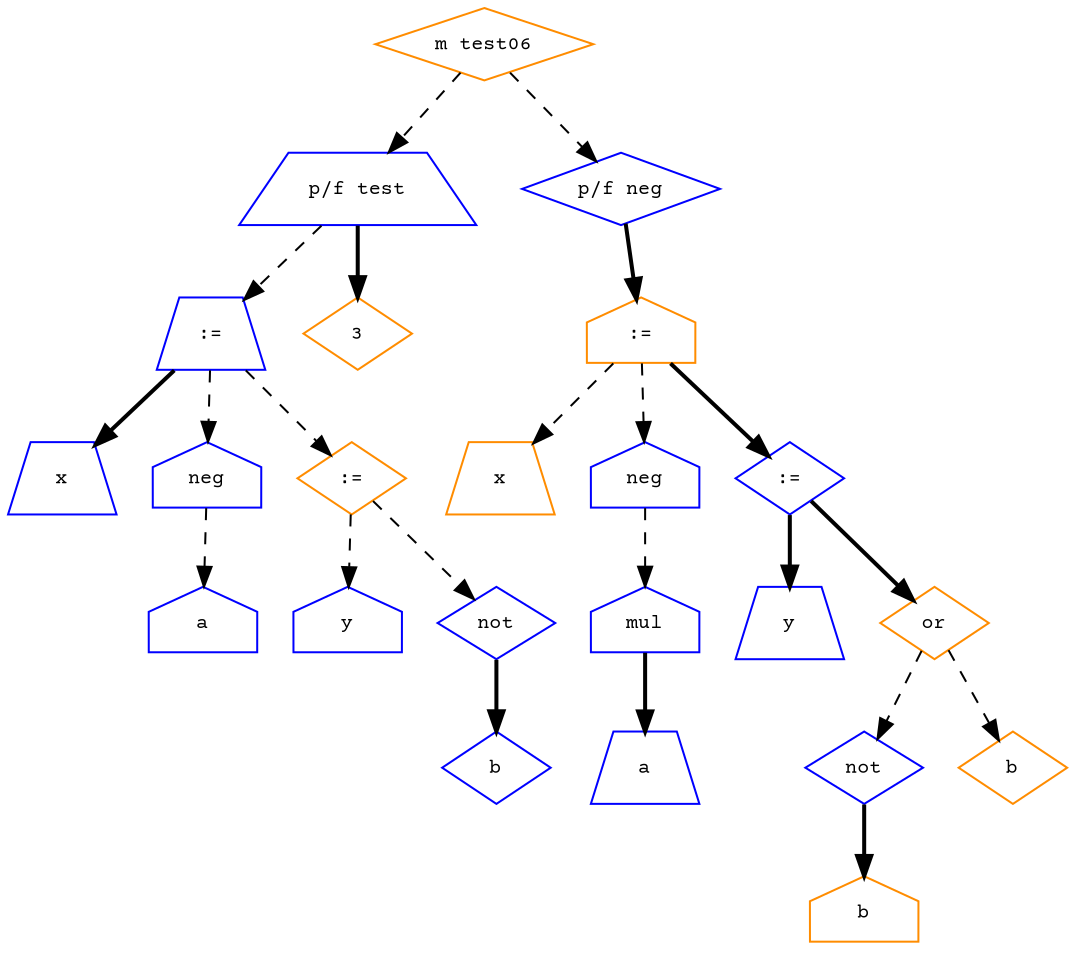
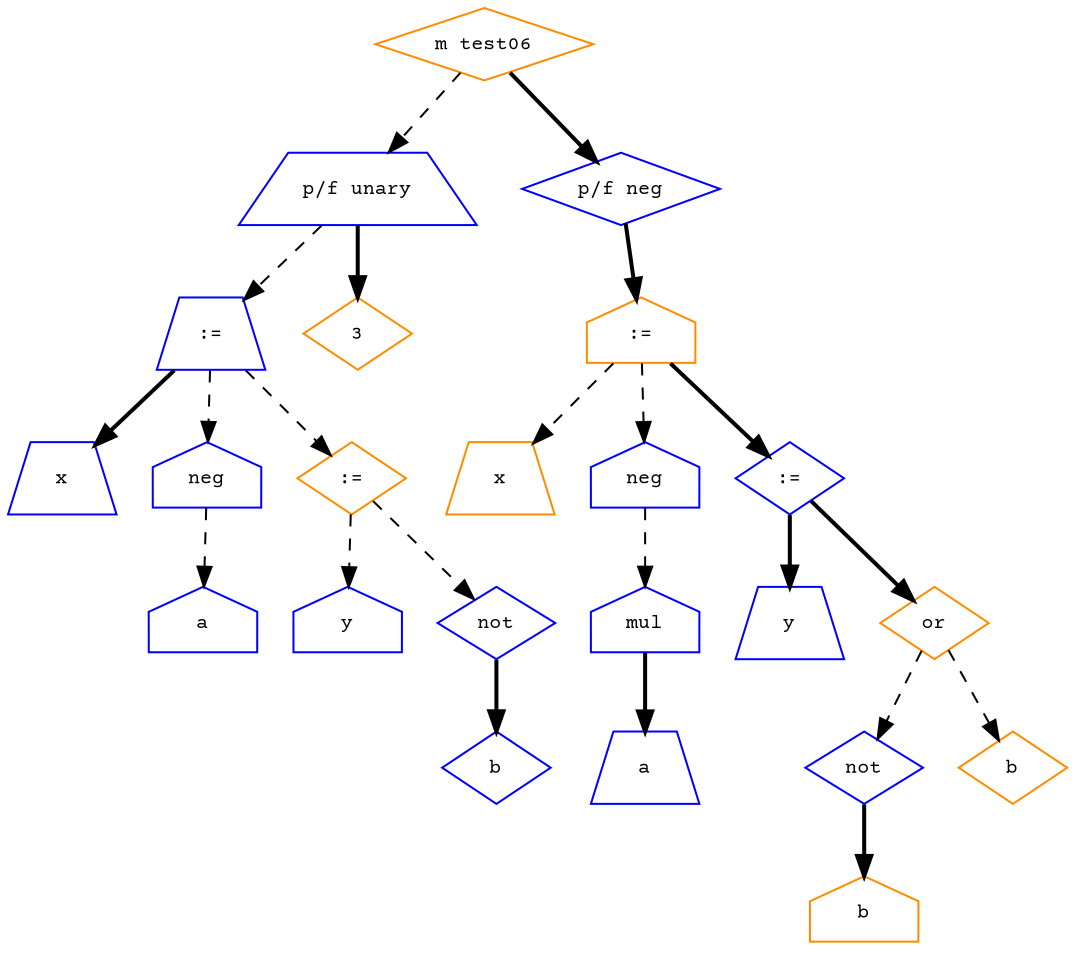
(546, 110) -> (546, 110)
(358, 189) -> (358, 189)
